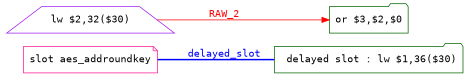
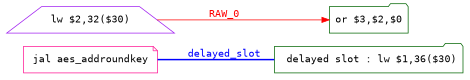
(224, 14) -> (224, 14)
(91, 60) -> (91, 60)
